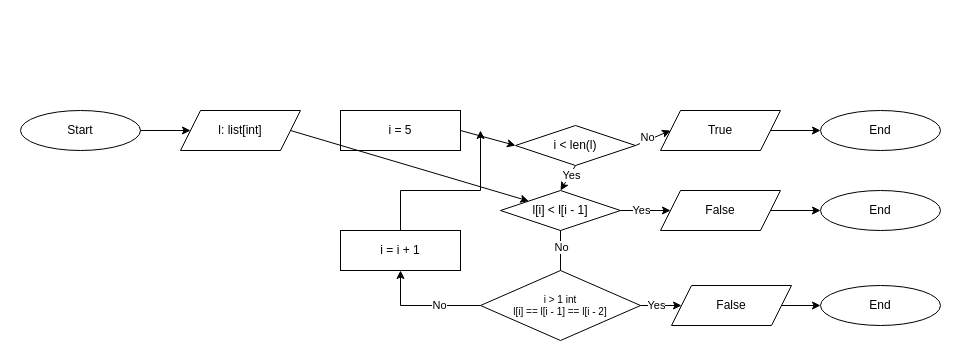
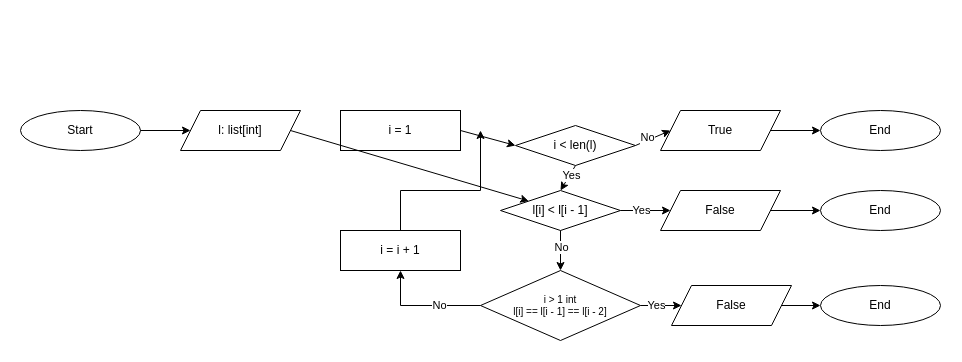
(401, 131) -> (401, 131)
(561, 265) -> (561, 262)
